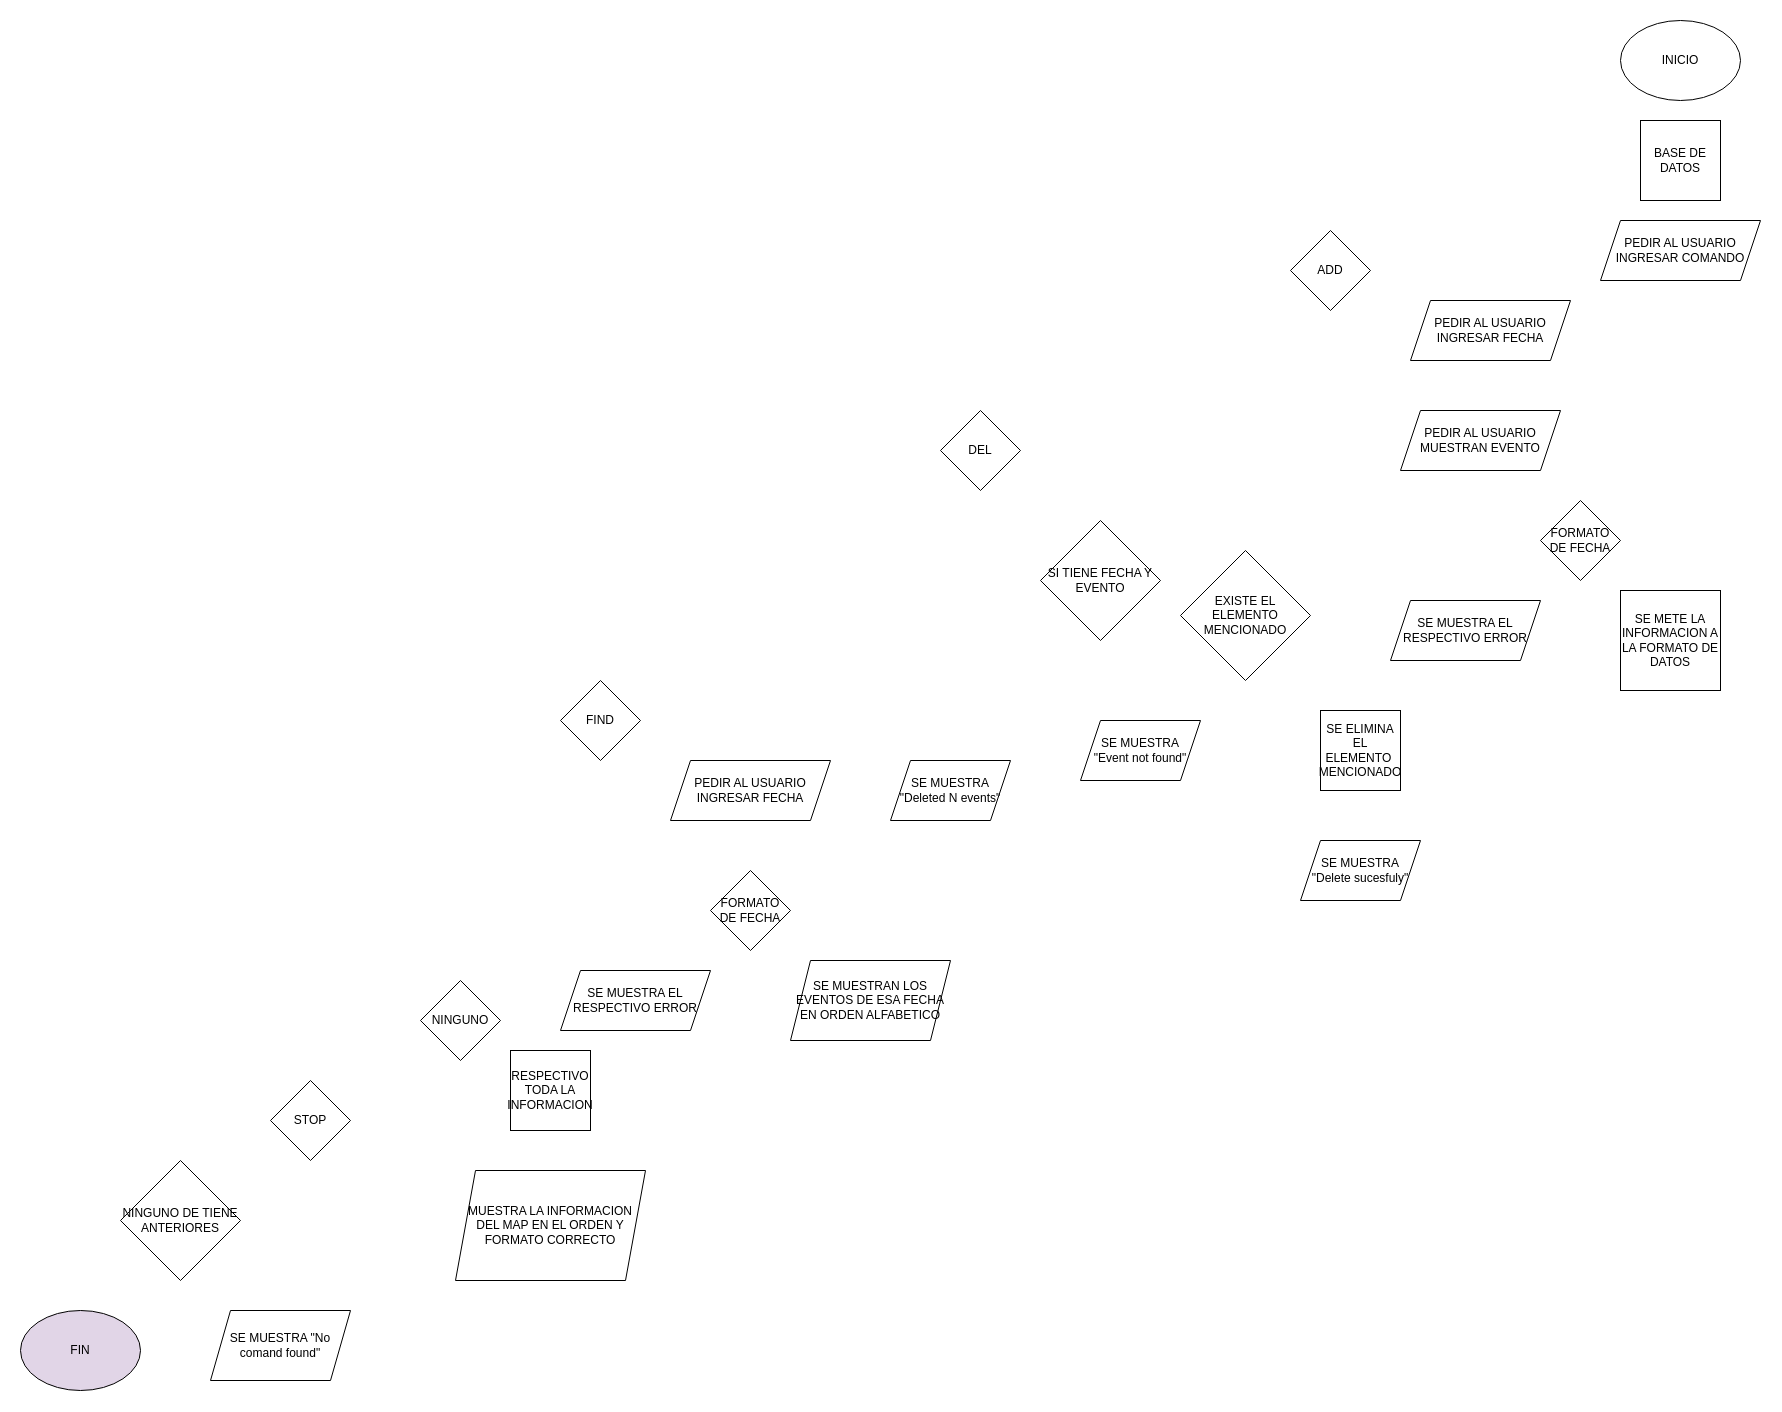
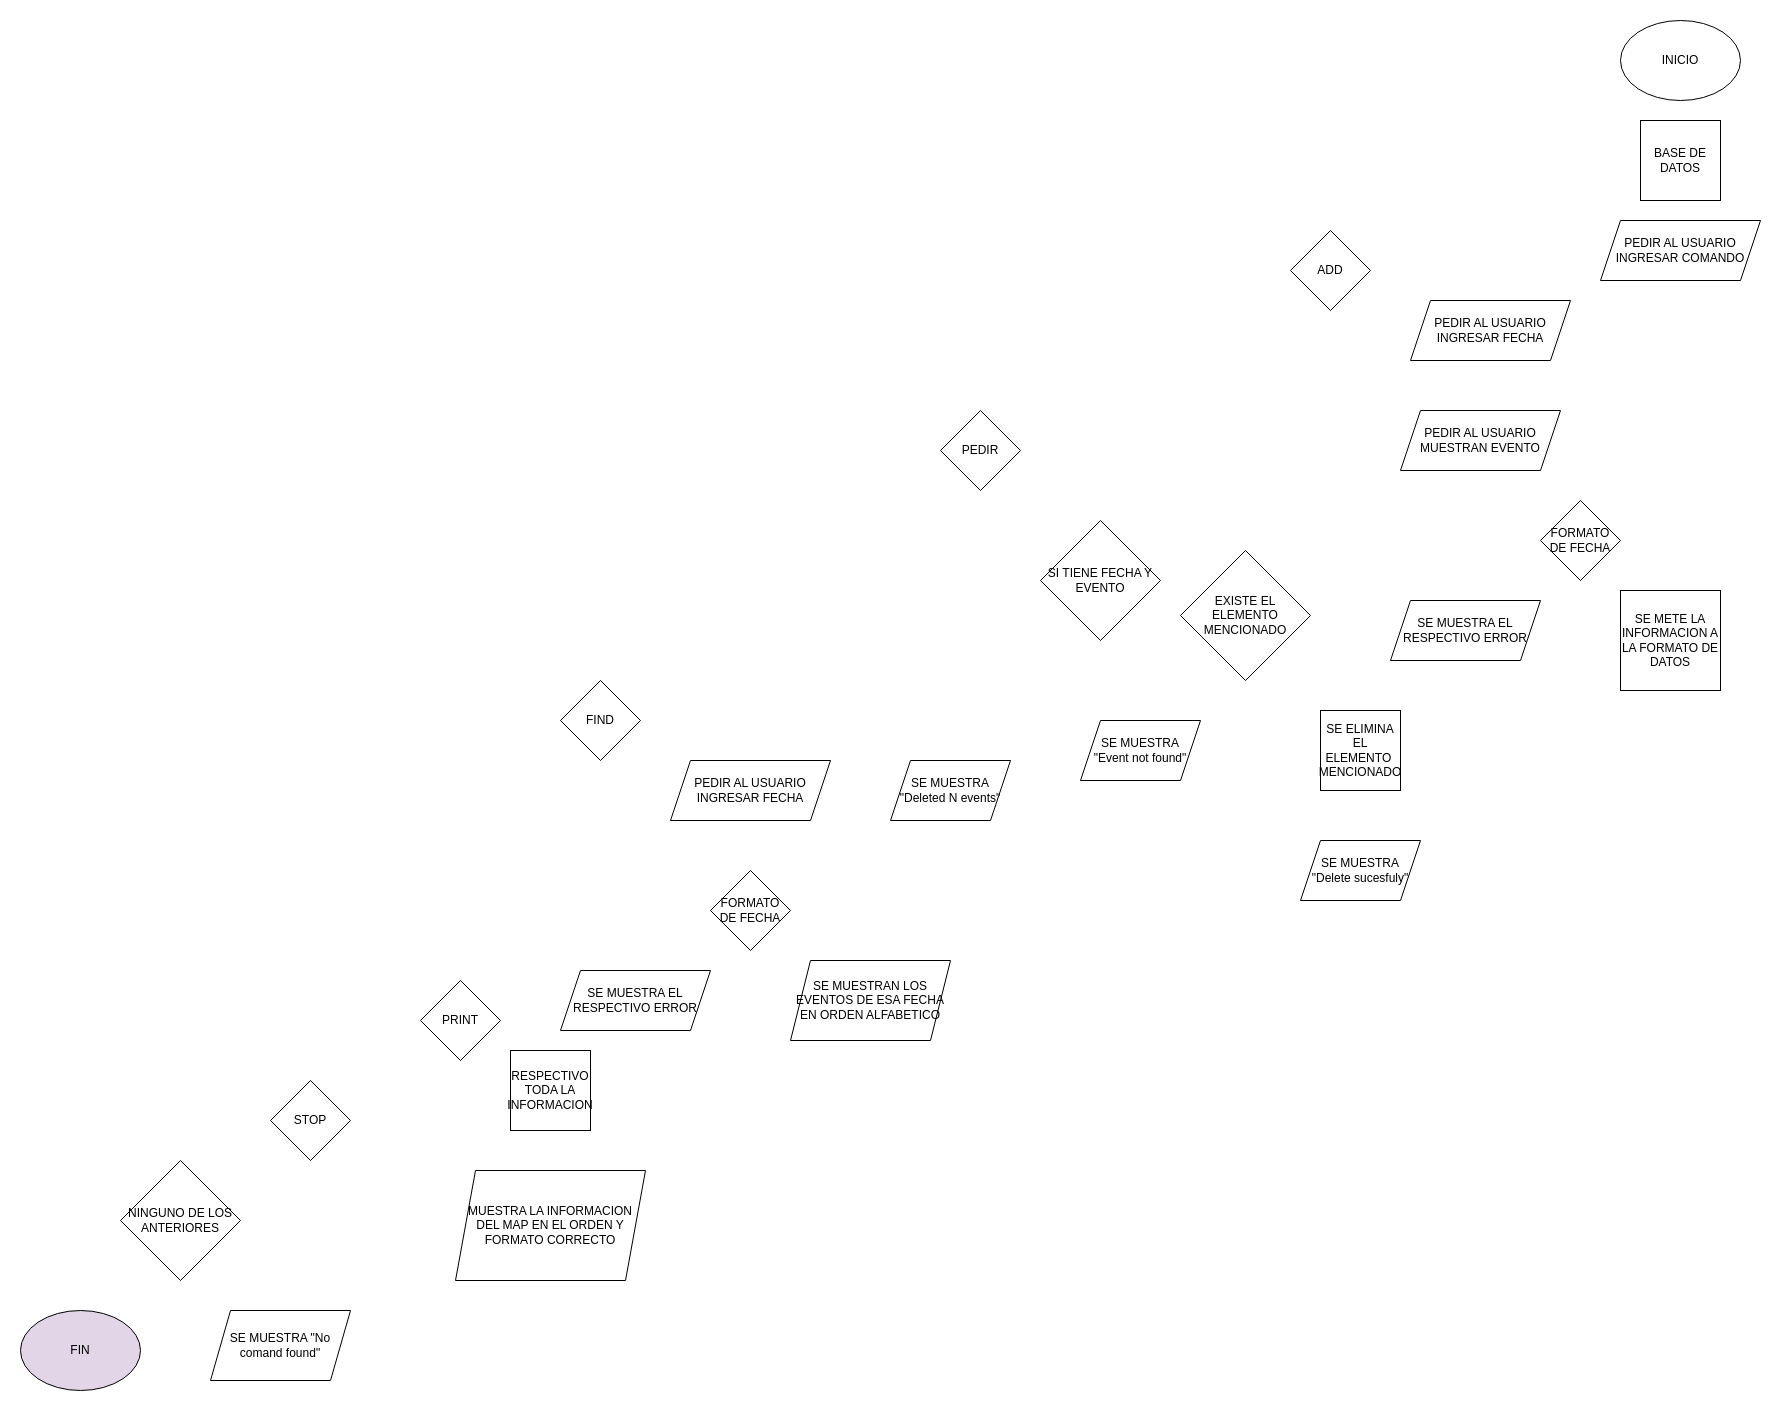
(981, 451) -> (981, 451)
(461, 1021) -> (461, 1021)
(181, 1221) -> (181, 1221)
